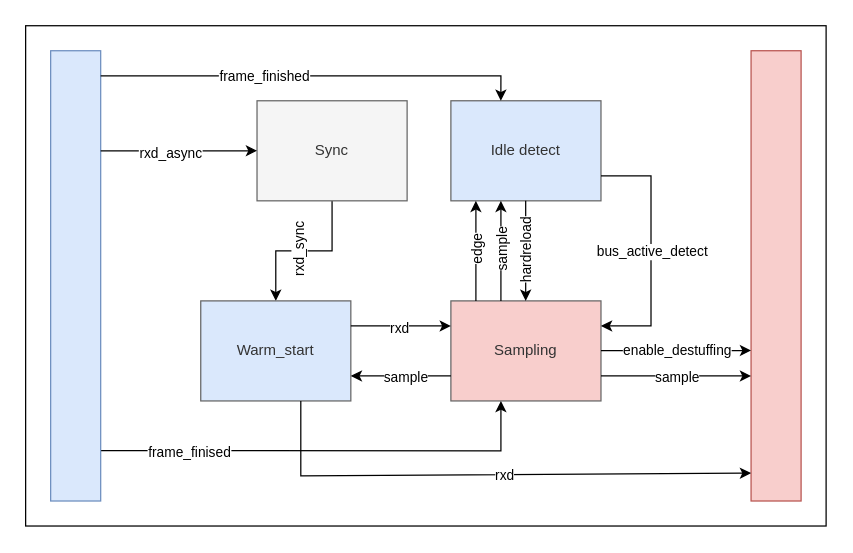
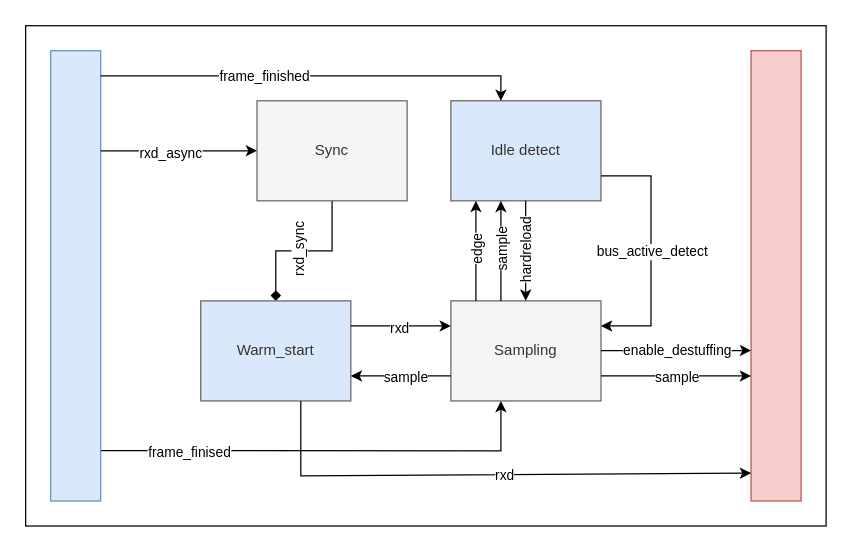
(276, 291) -> (276, 290)
(526, 351) -> (526, 351)
